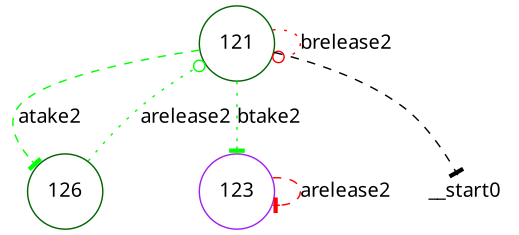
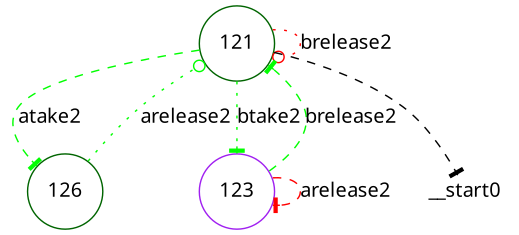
none -> (306, 122)
